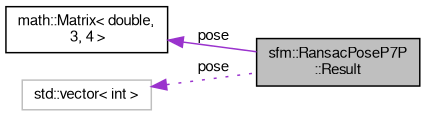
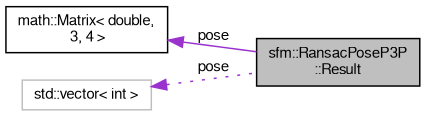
(338, 62) -> (338, 62)
